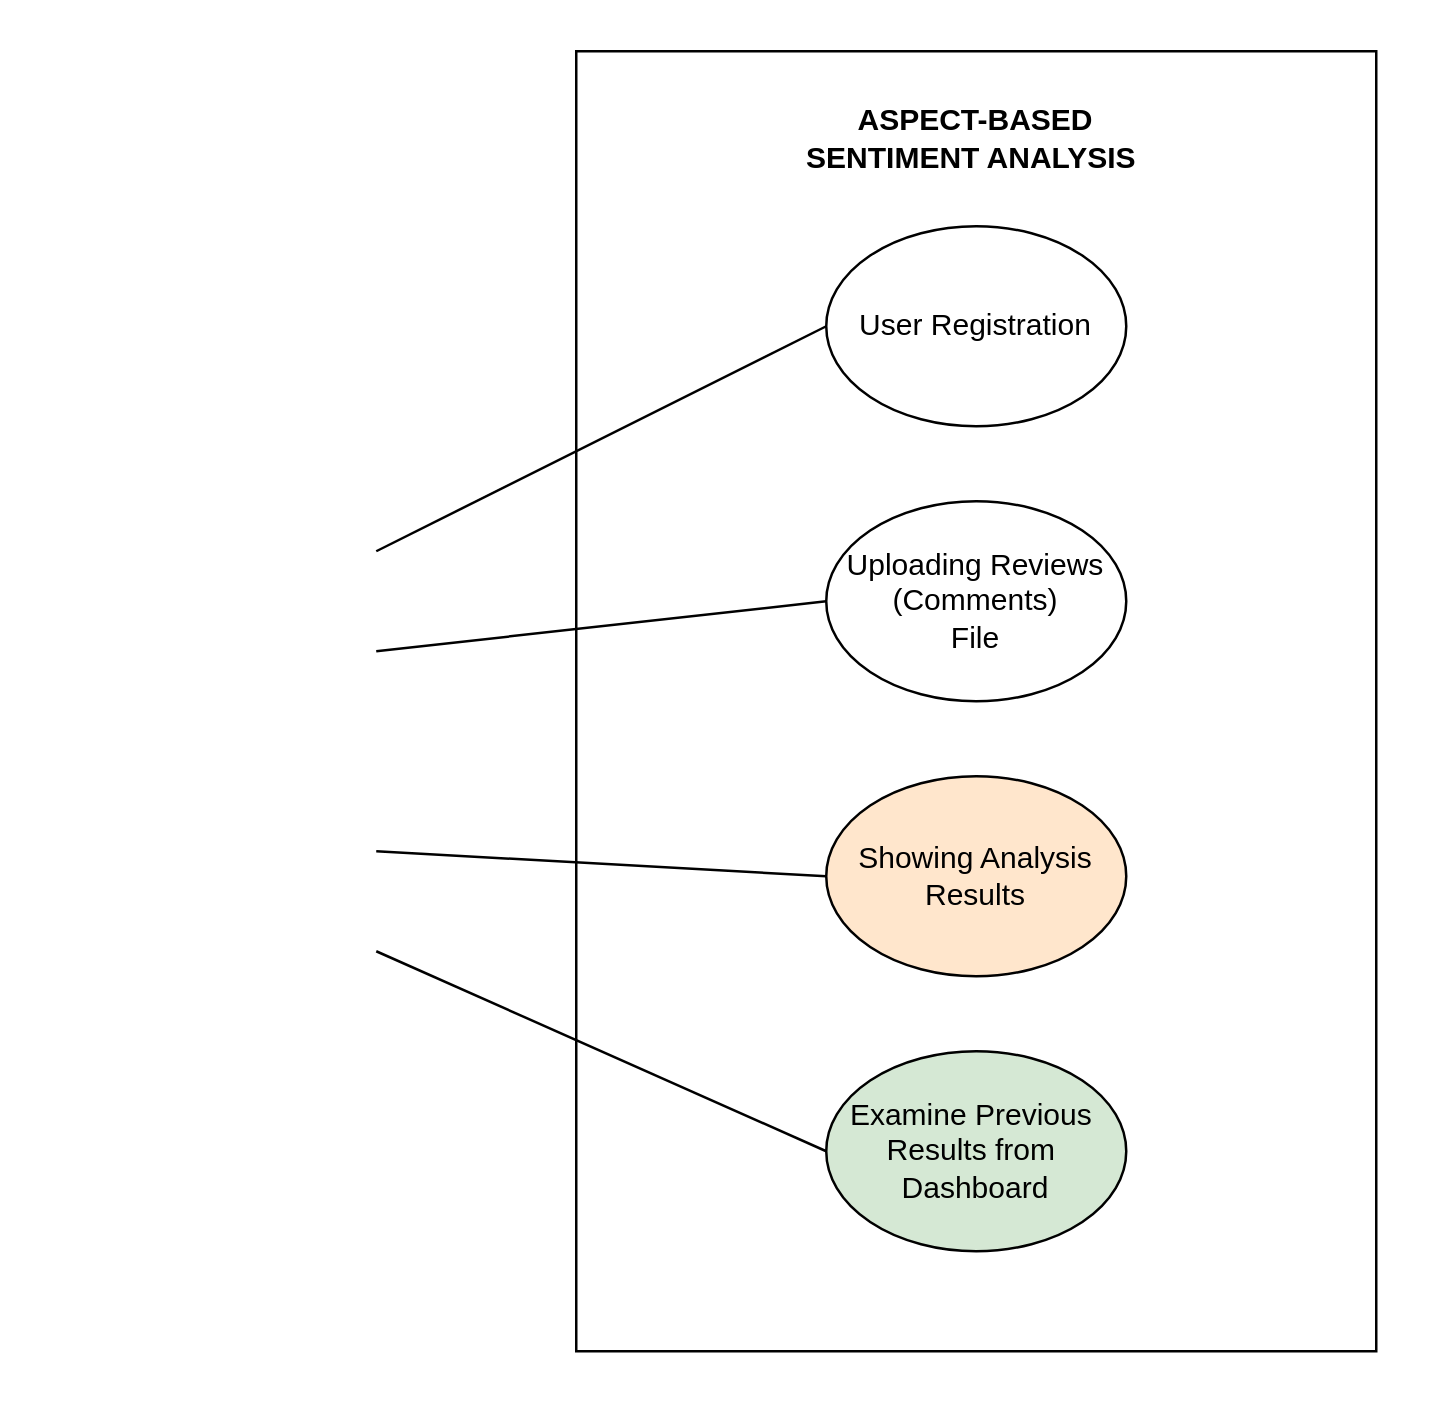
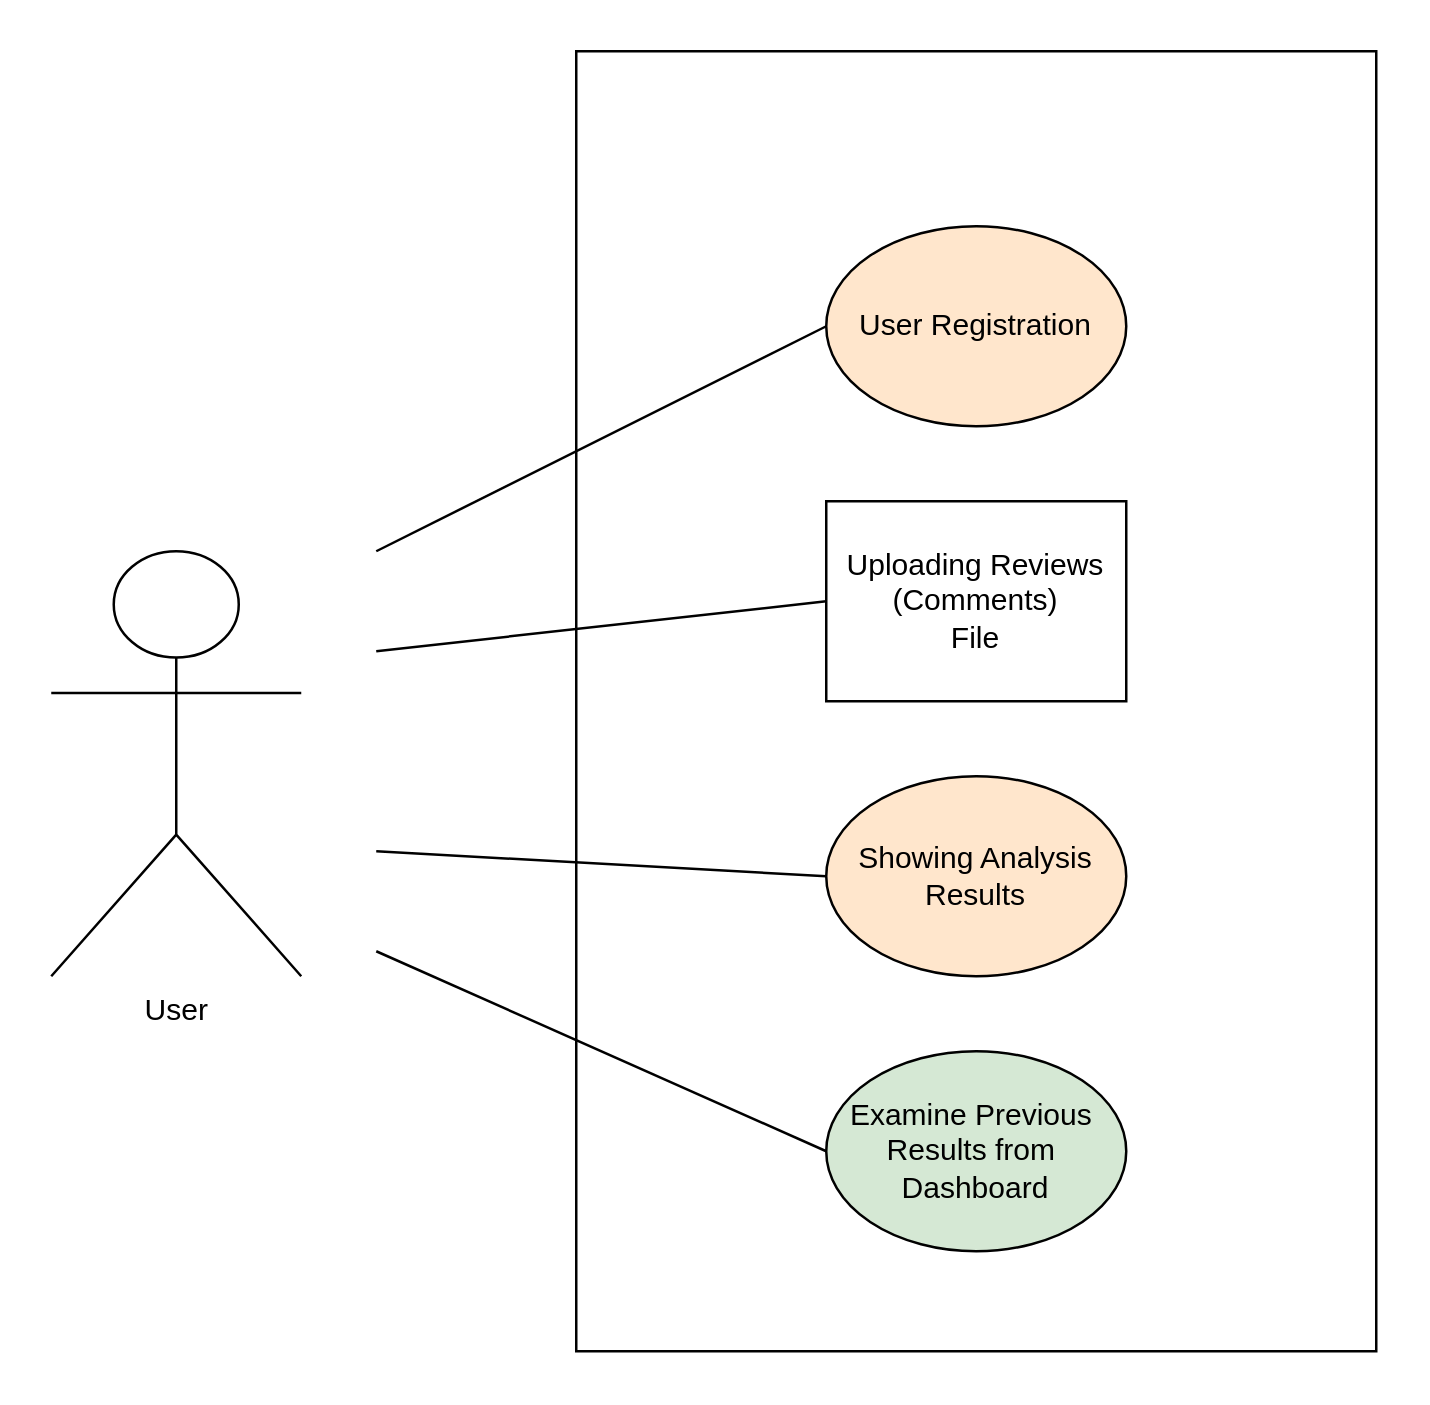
(976, 139) -> none
(976, 326) -> (976, 326)
(976, 601) -> (976, 601)
none -> (176, 764)
